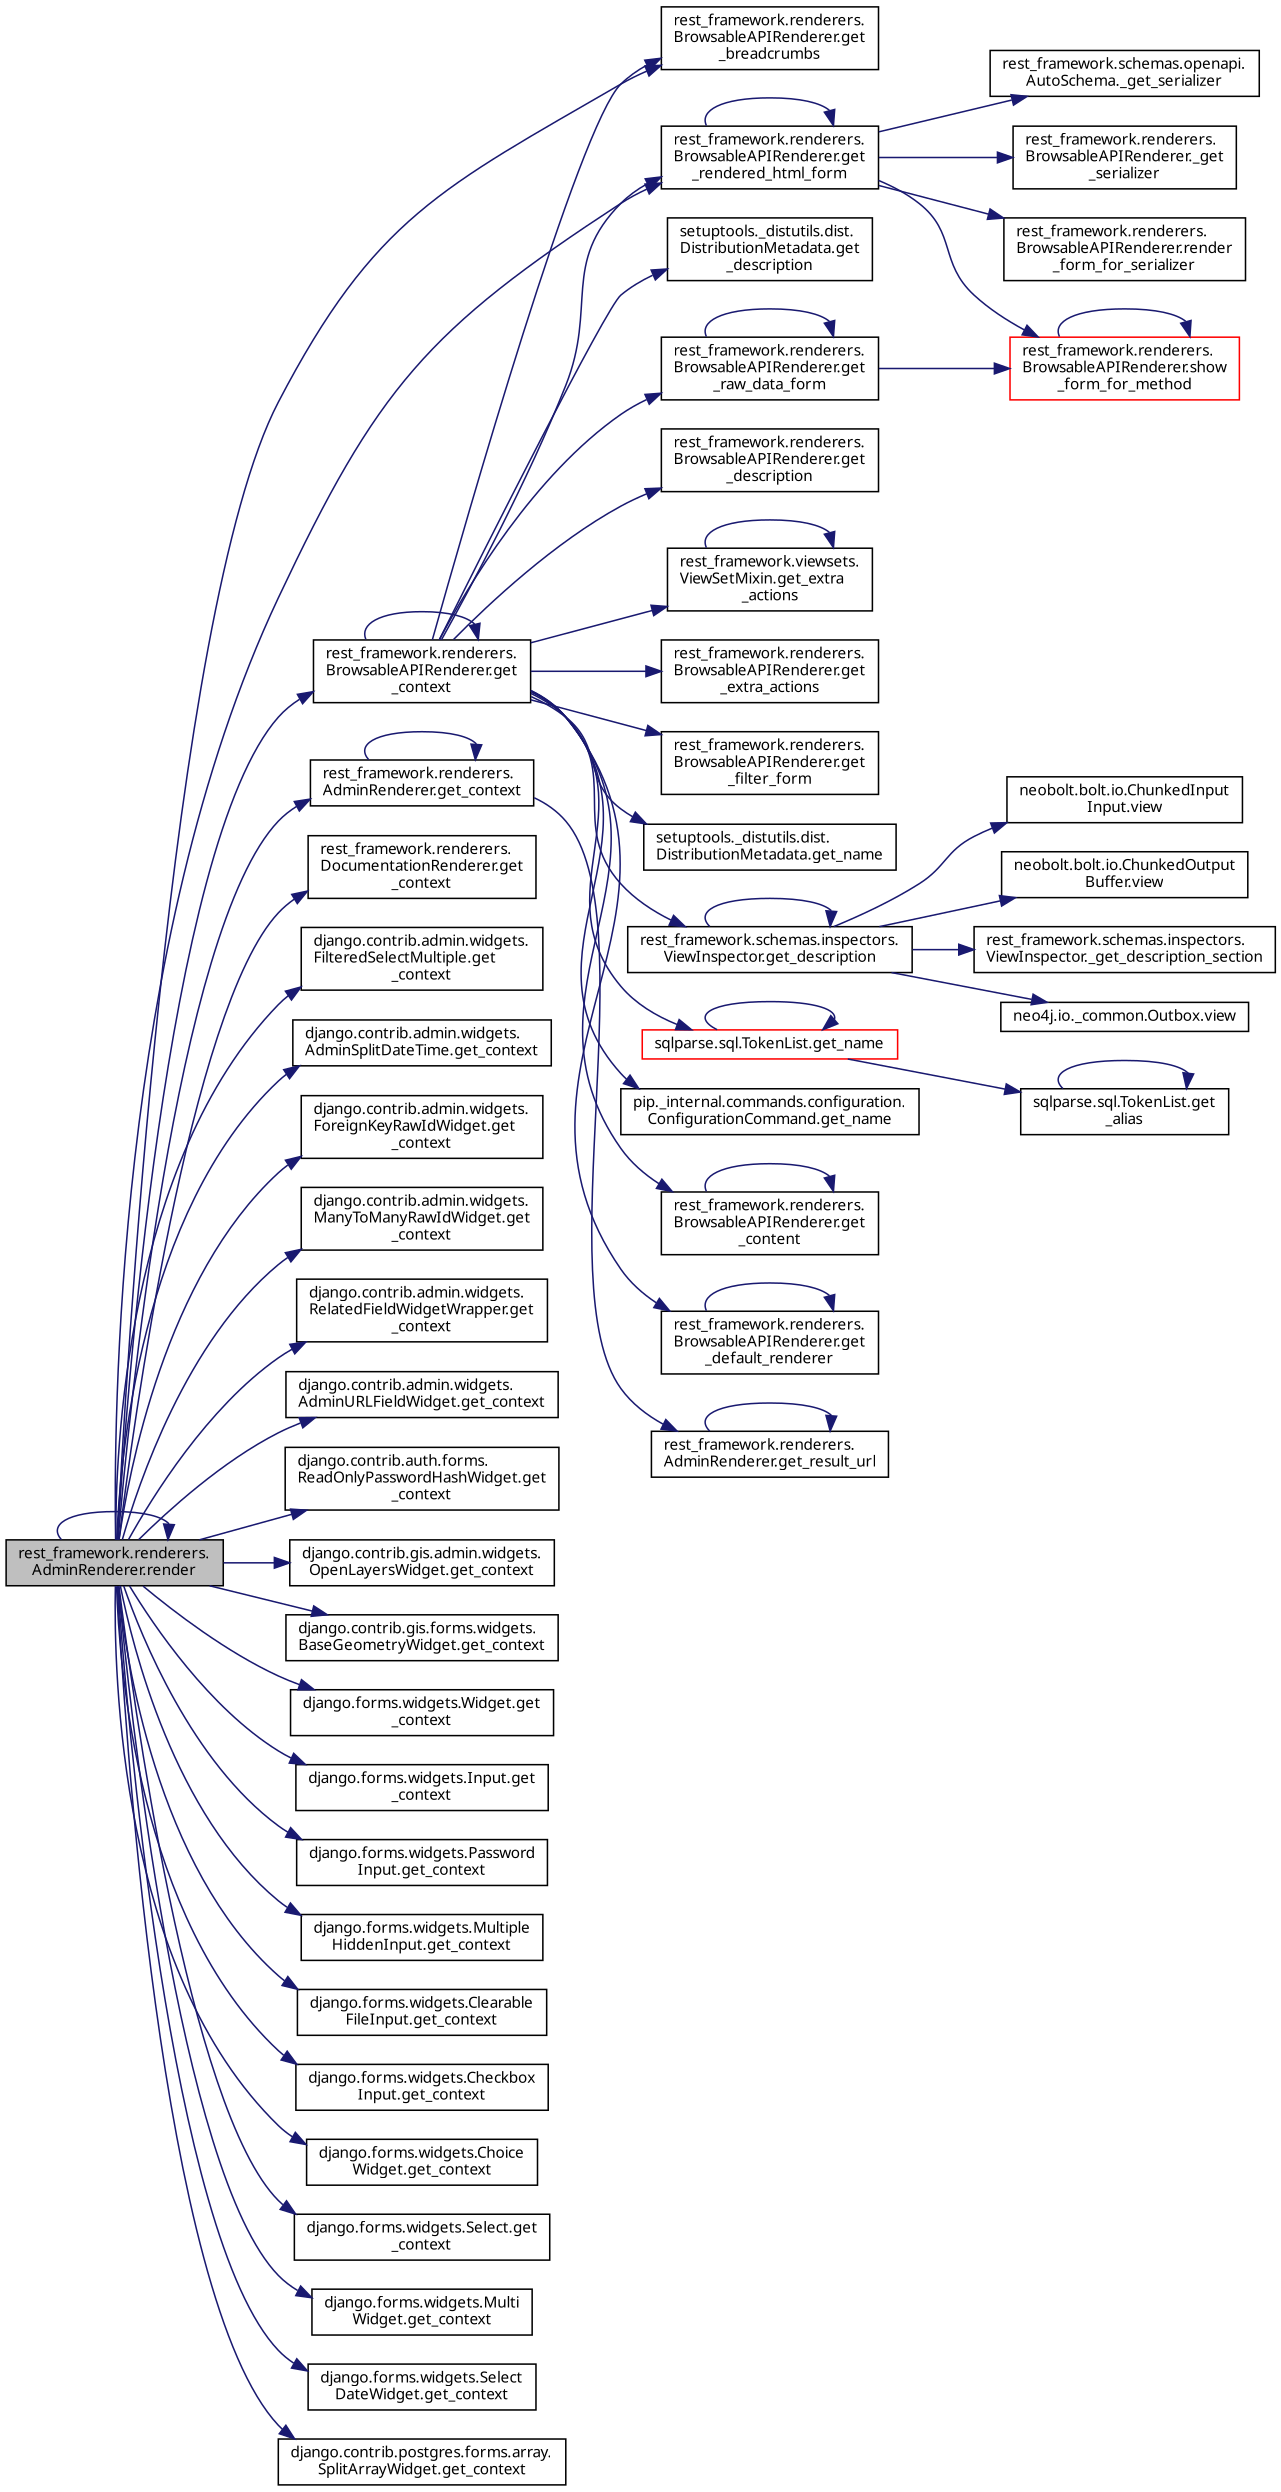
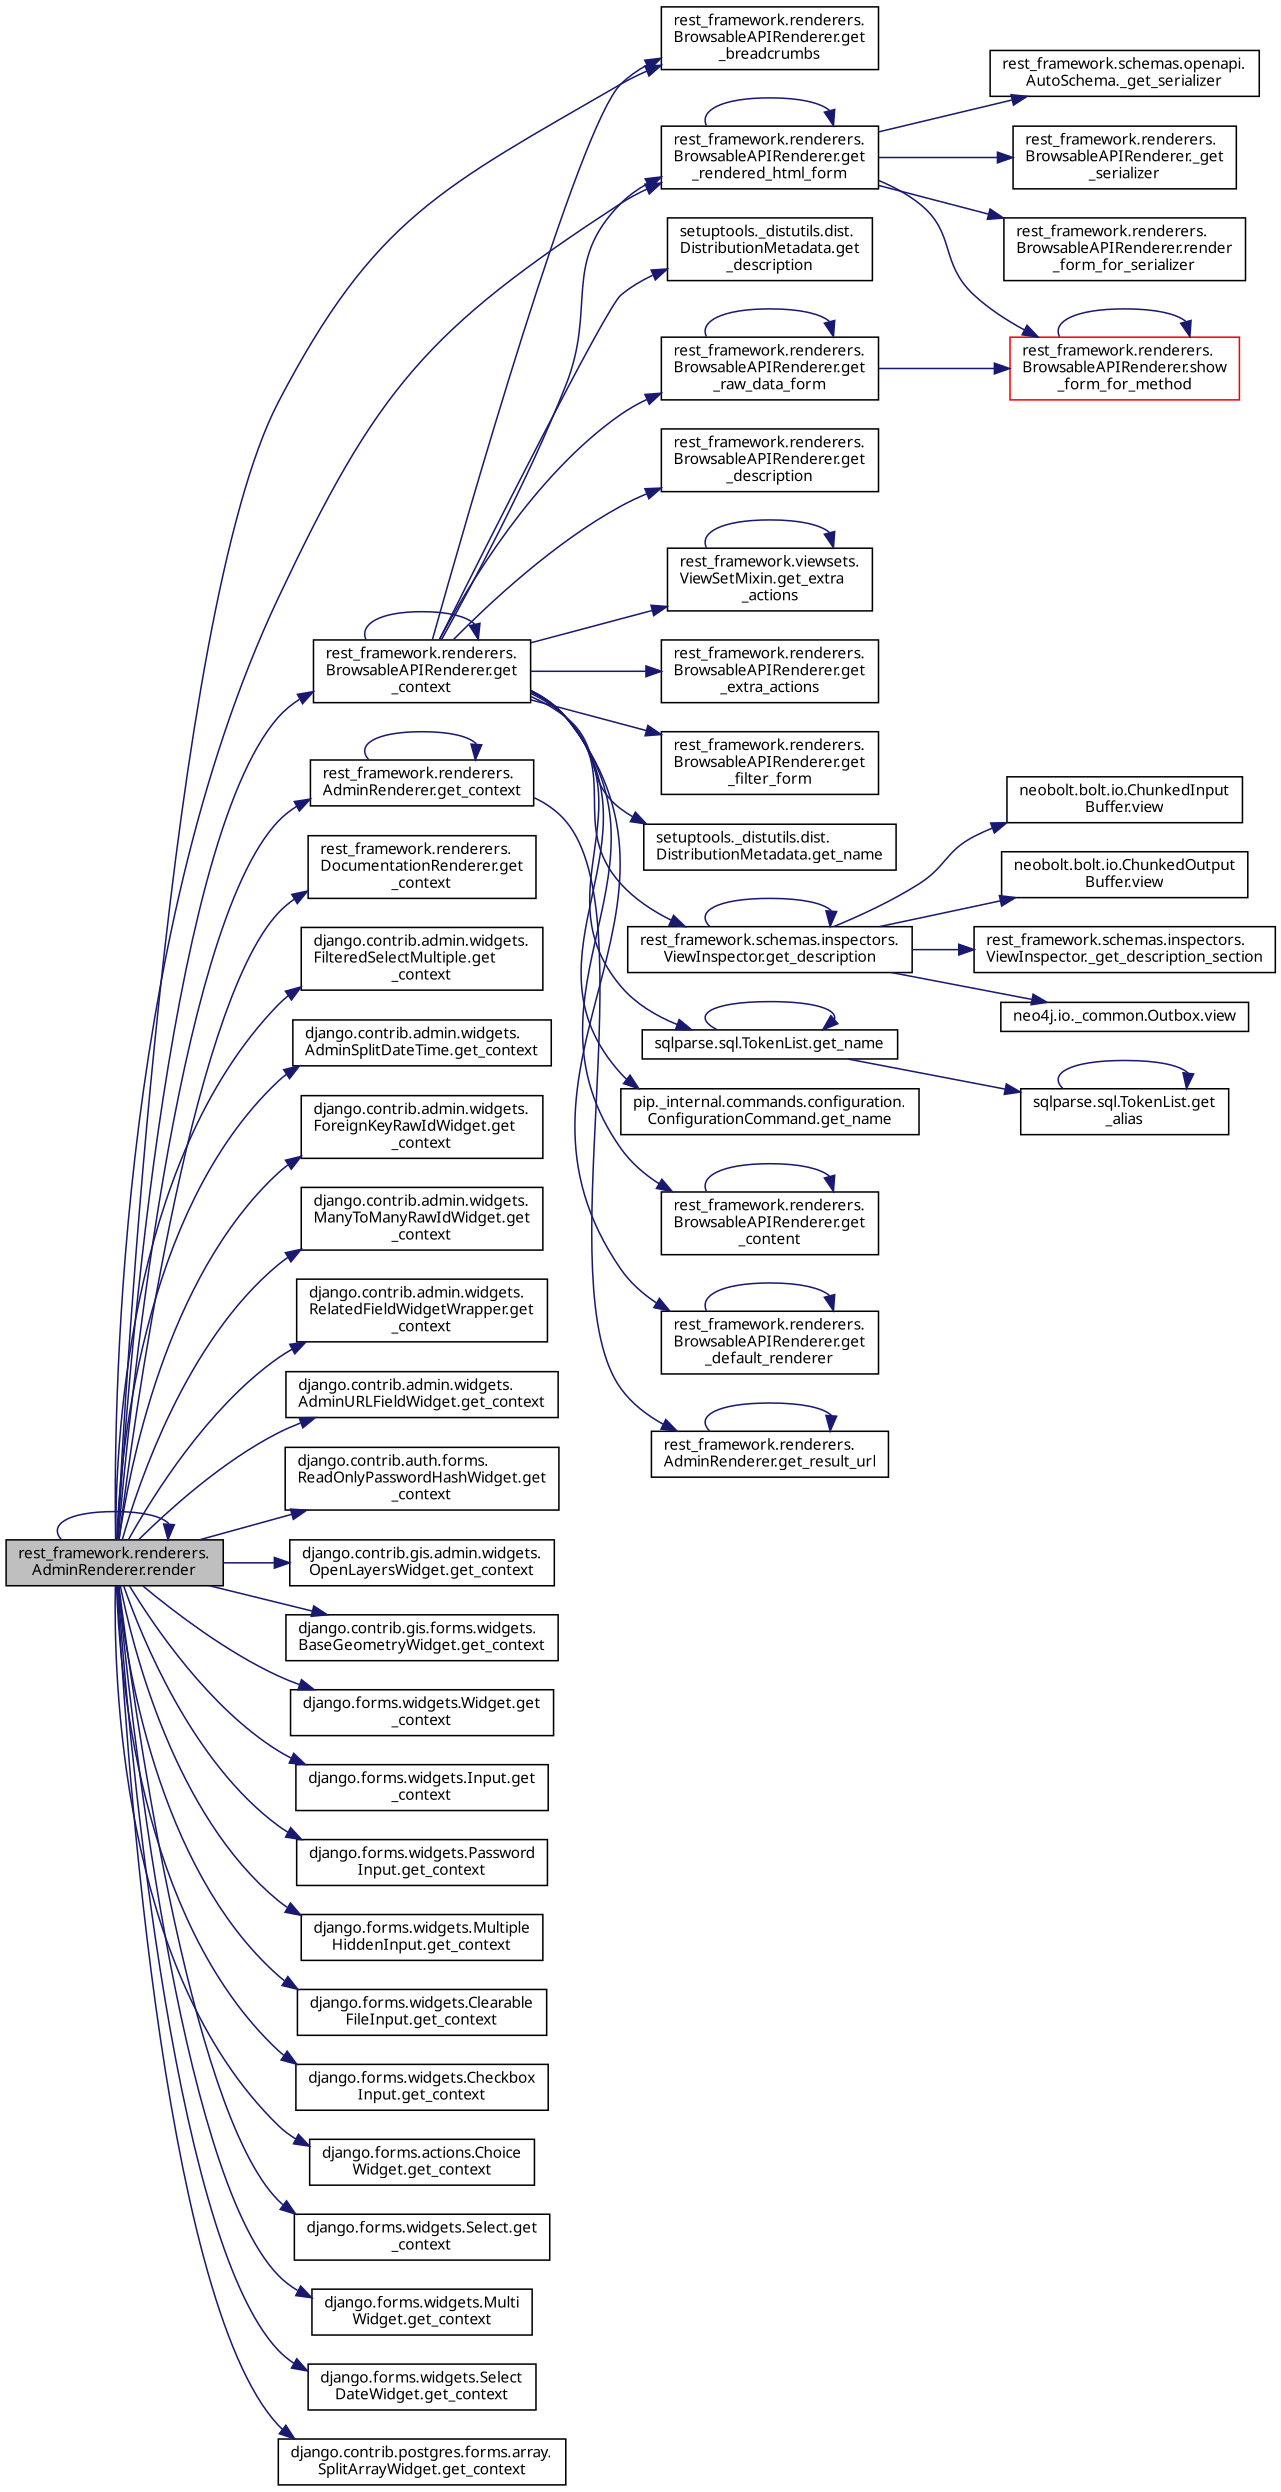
(1125, 800) -> (1125, 800)
(770, 1044) -> (770, 1044)
(422, 2162) -> (422, 2162)
